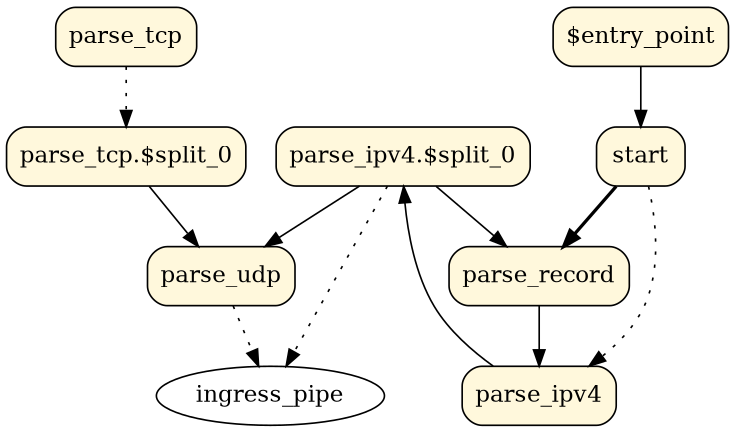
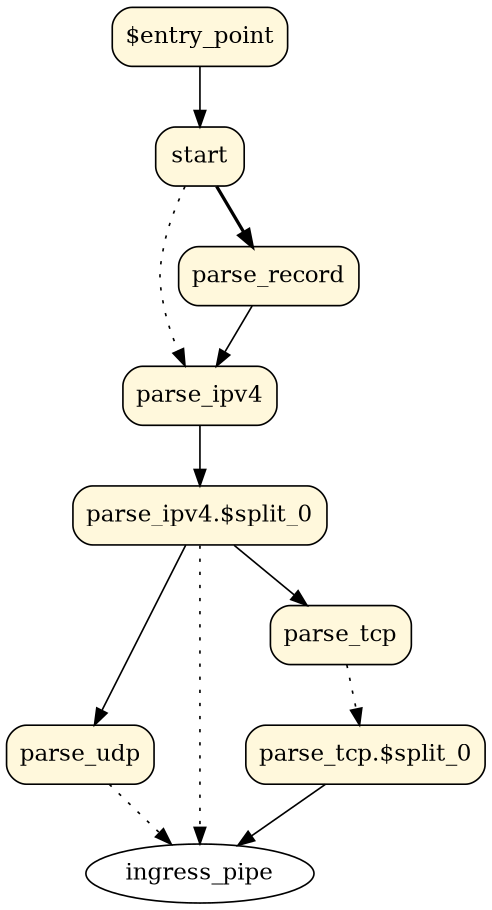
(168, 210) -> (288, 810)
(465, 211) -> (264, 570)
